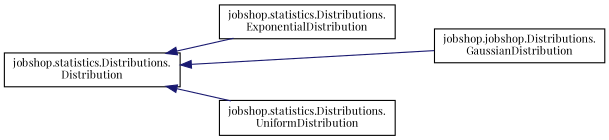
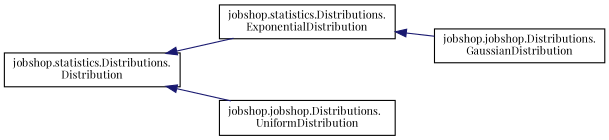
(313, 57) -> (420, 35)
(307, 118) -> (307, 118)
